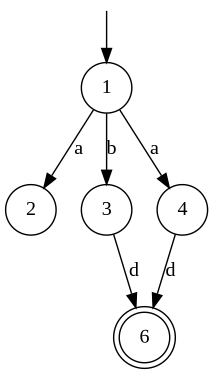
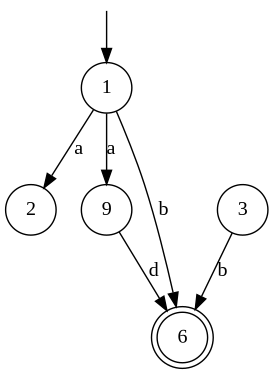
(107, 142) -> (149, 201)
(182, 210) -> (107, 210)
(134, 271) -> (222, 271)
